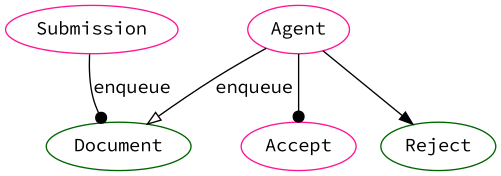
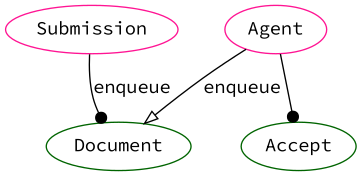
(299, 146) -> (299, 146)
(438, 146) -> none
